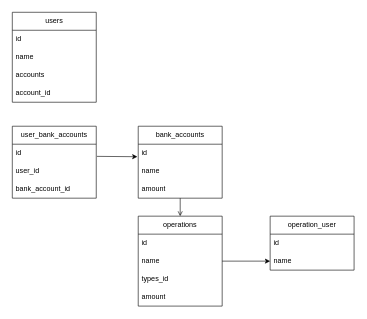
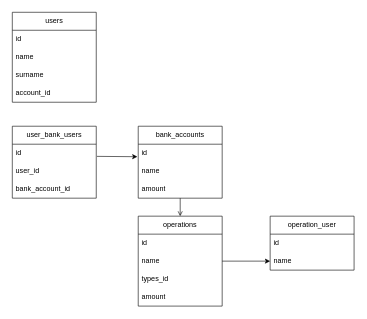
(32, 75) -> (30, 75)
(54, 135) -> (54, 135)
